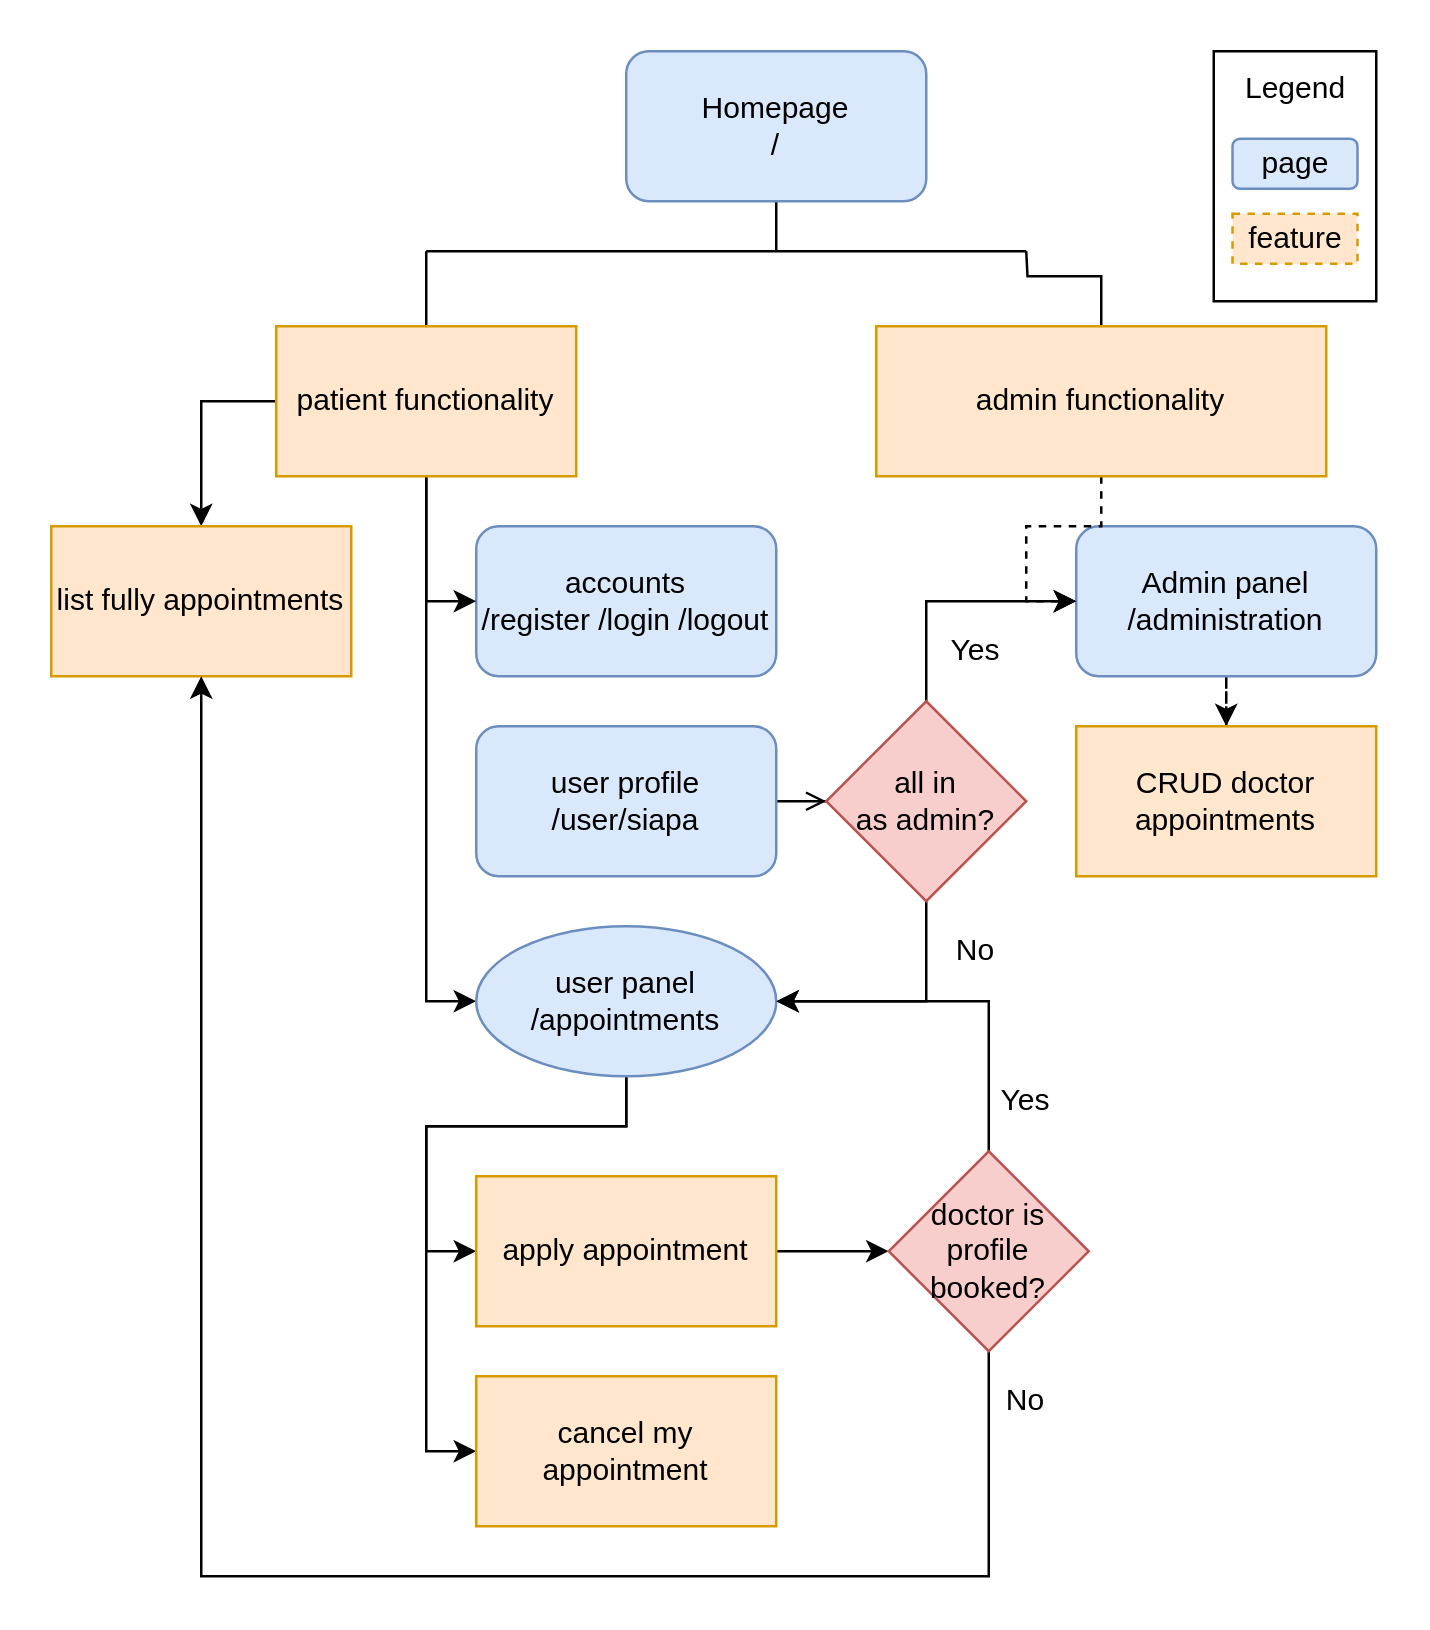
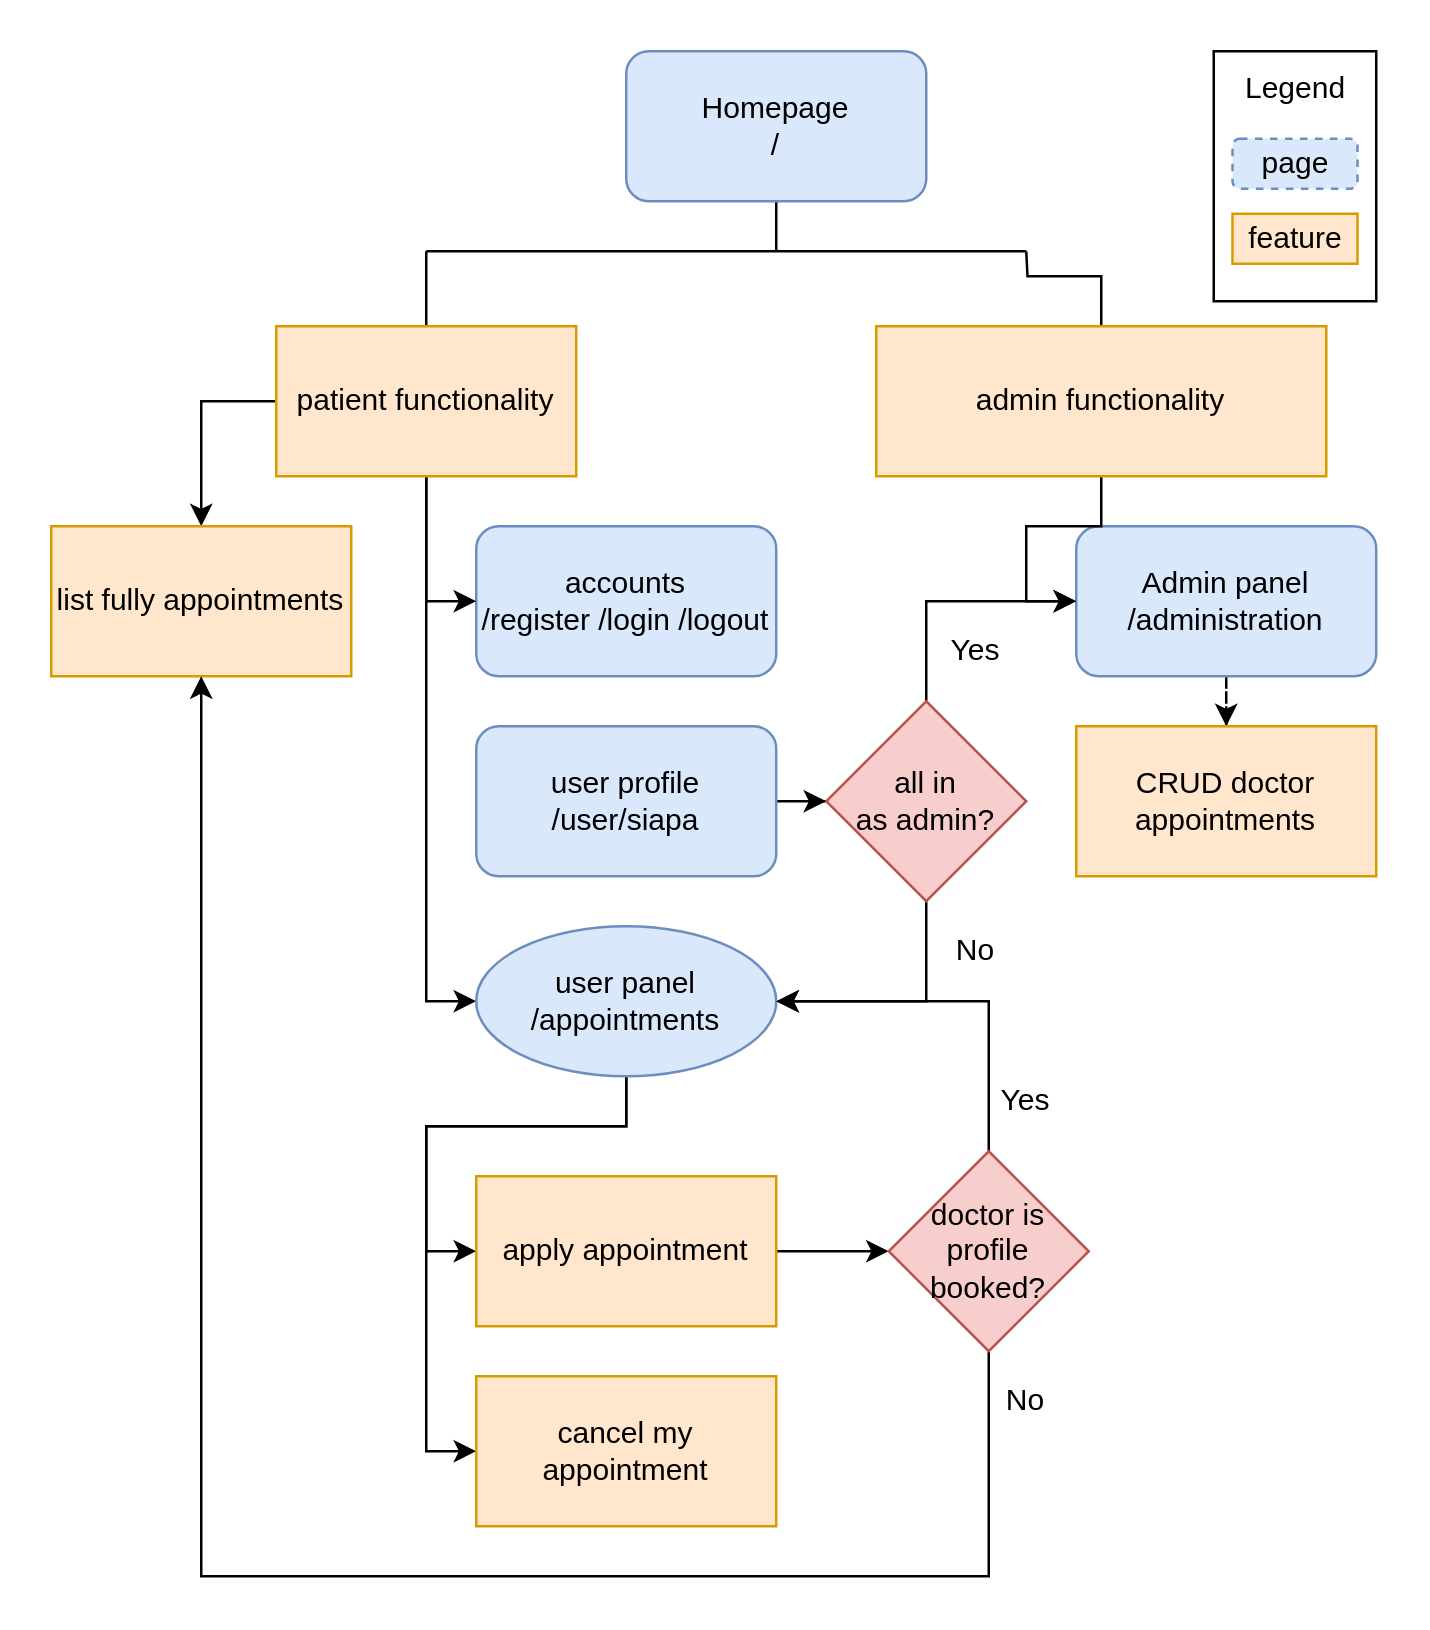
(1295, 164) -> (1295, 164)
(1295, 239) -> (1295, 239)
(1050, 526) -> (1050, 526)
(812, 801) -> (808, 801)
